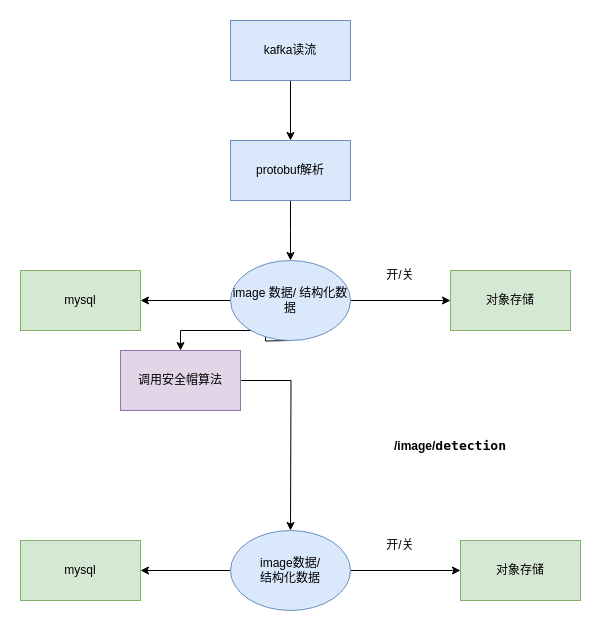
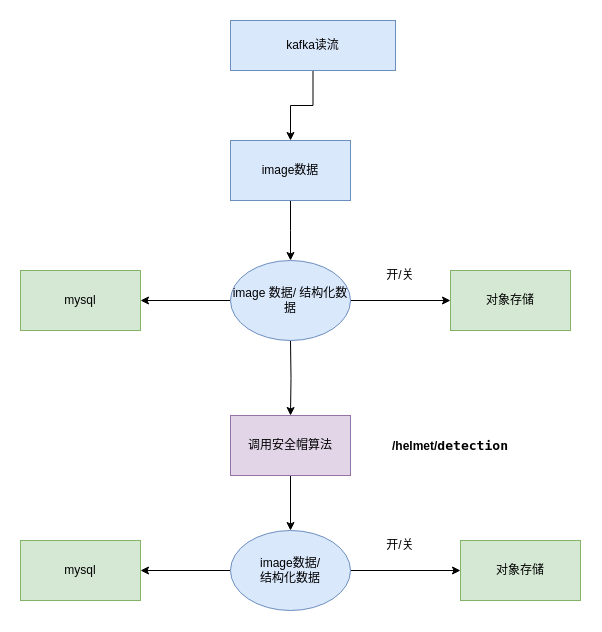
(291, 51) -> (313, 46)
(291, 171) -> (291, 171)
(181, 381) -> (291, 446)
(451, 446) -> (451, 446)
